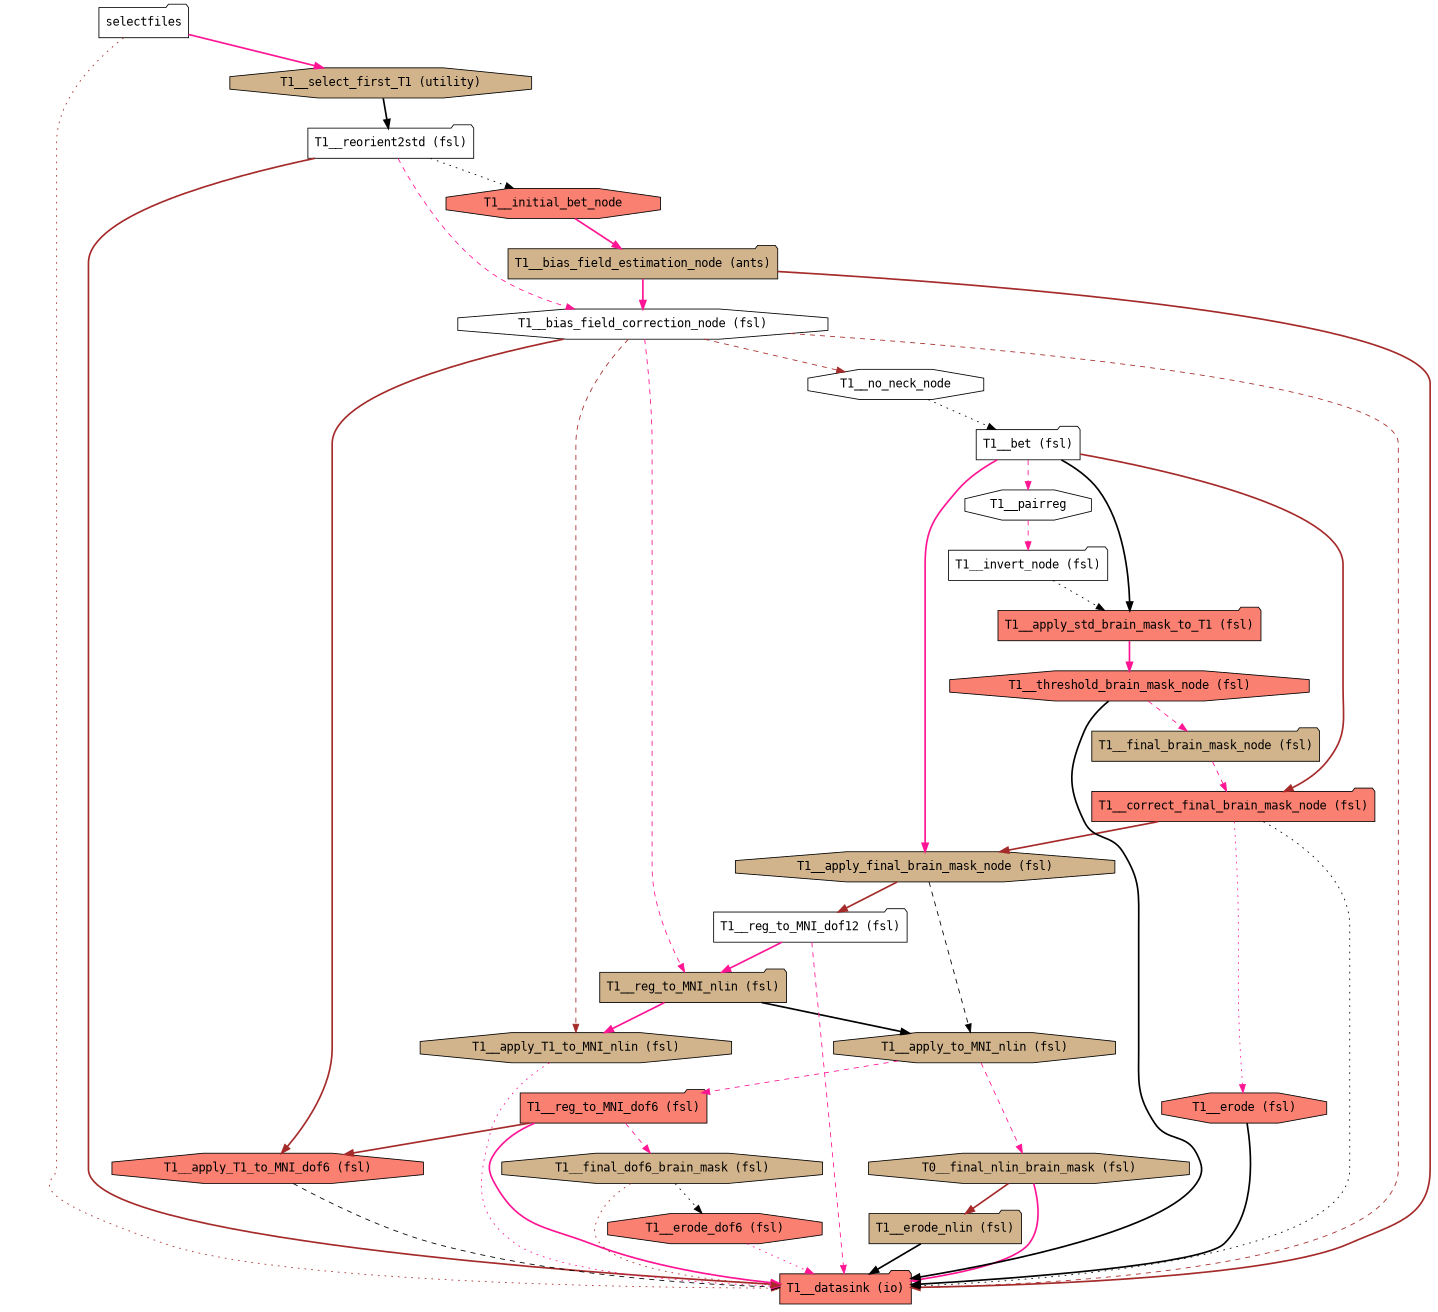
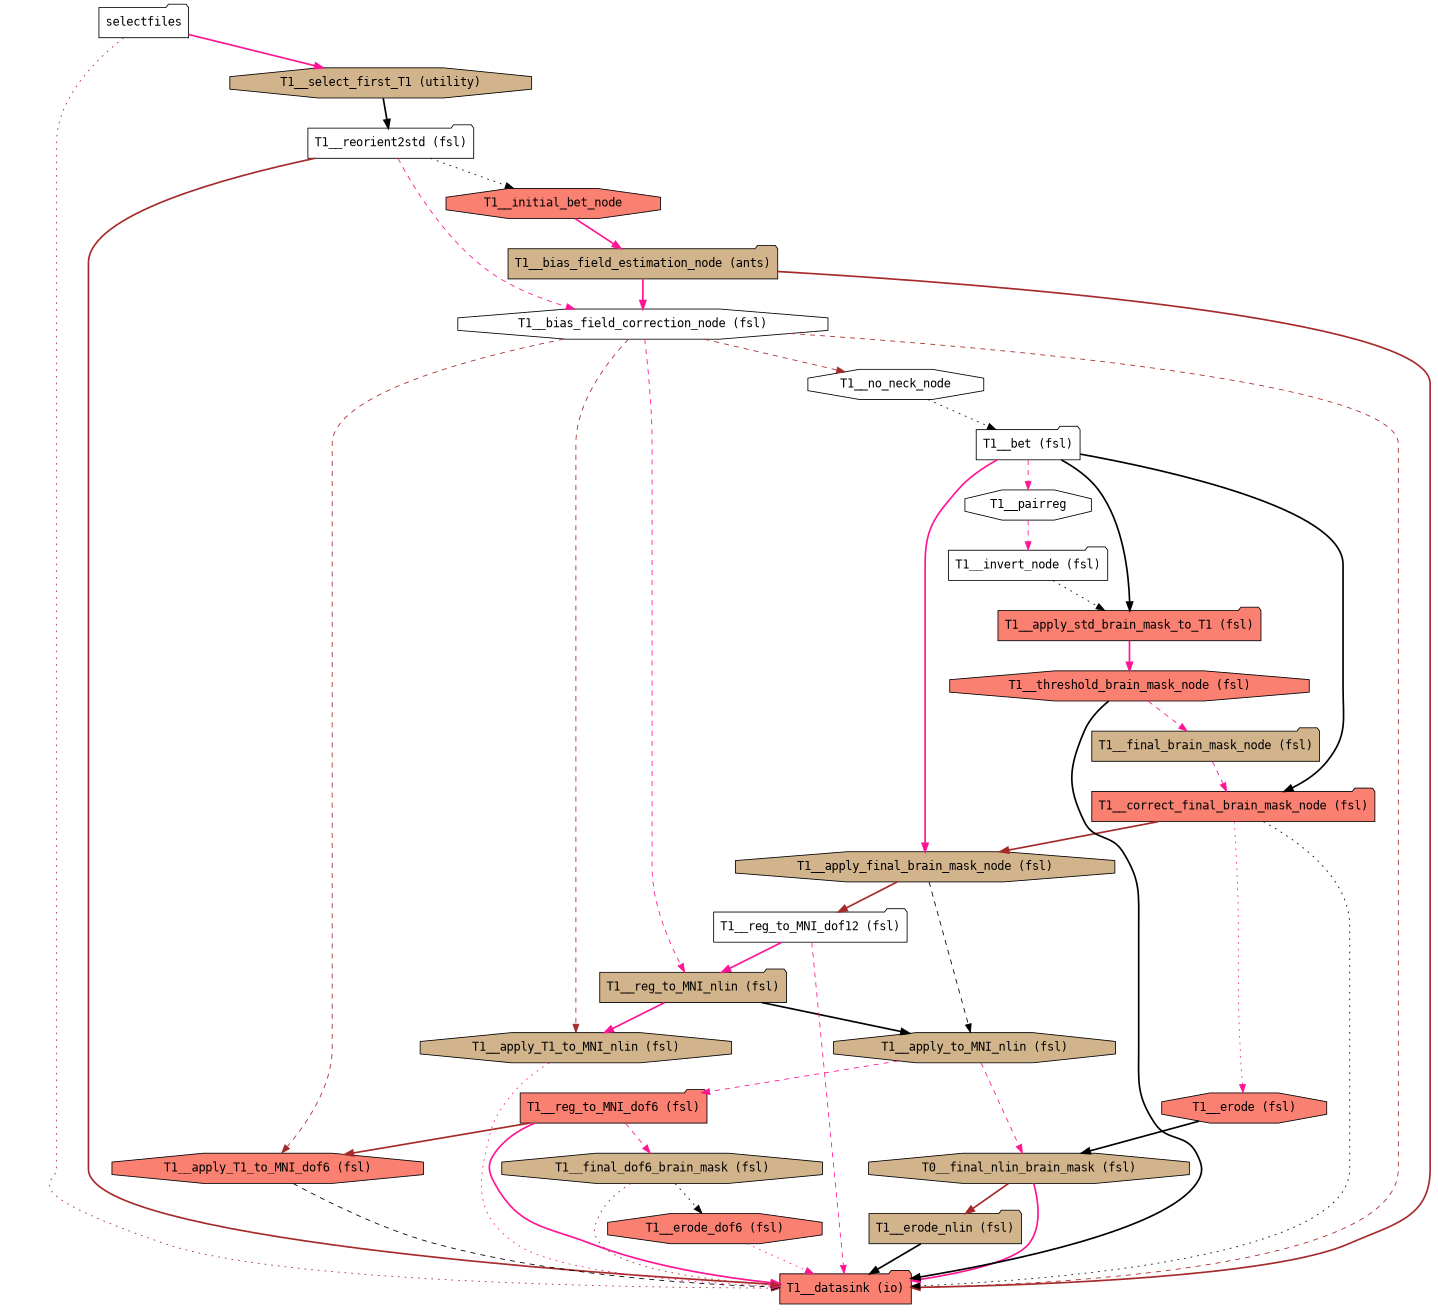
(1333, 542) -> (1333, 542)
(332, 669) -> (332, 669)
(1229, 1238) -> (1144, 1136)
